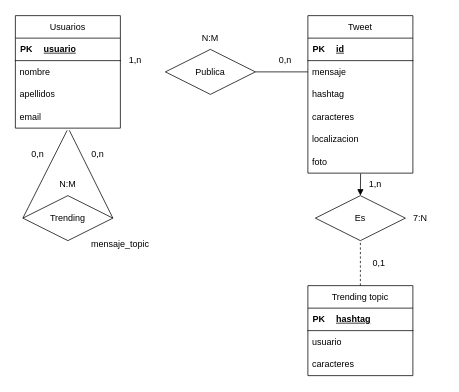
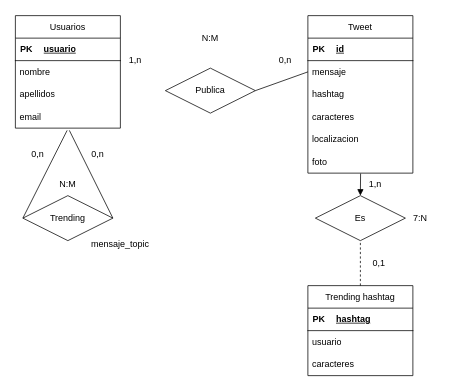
(210, 72) -> (210, 90)
(360, 297) -> (360, 297)
